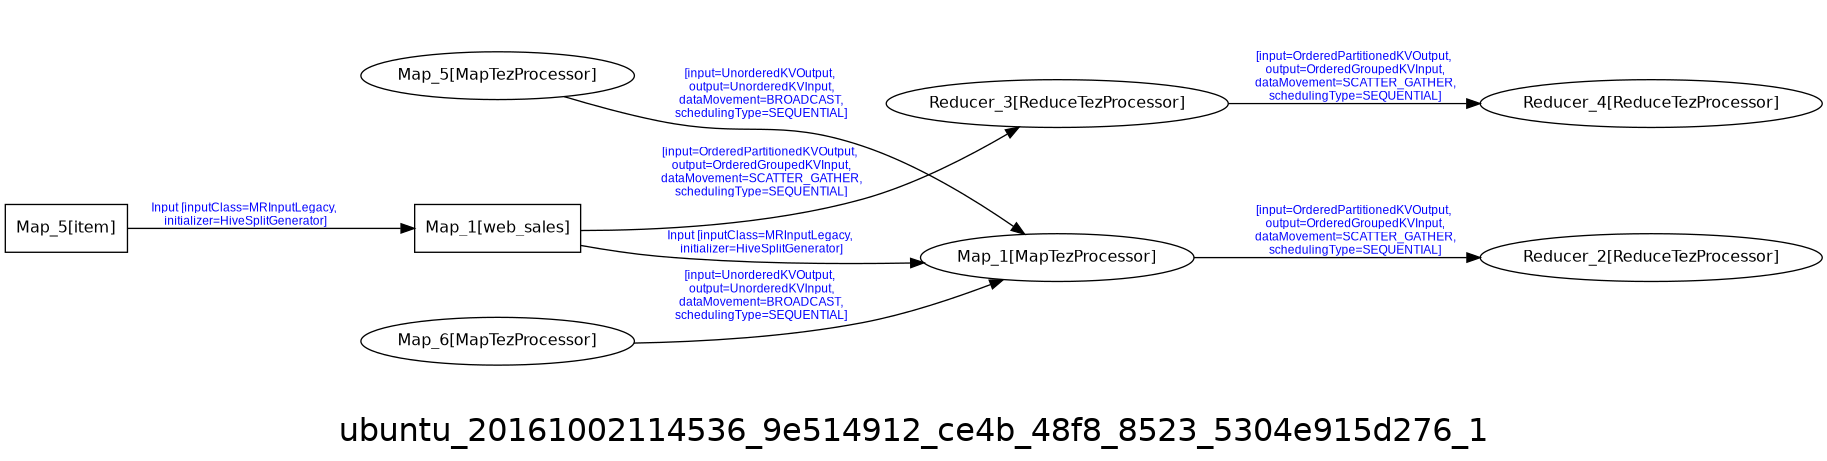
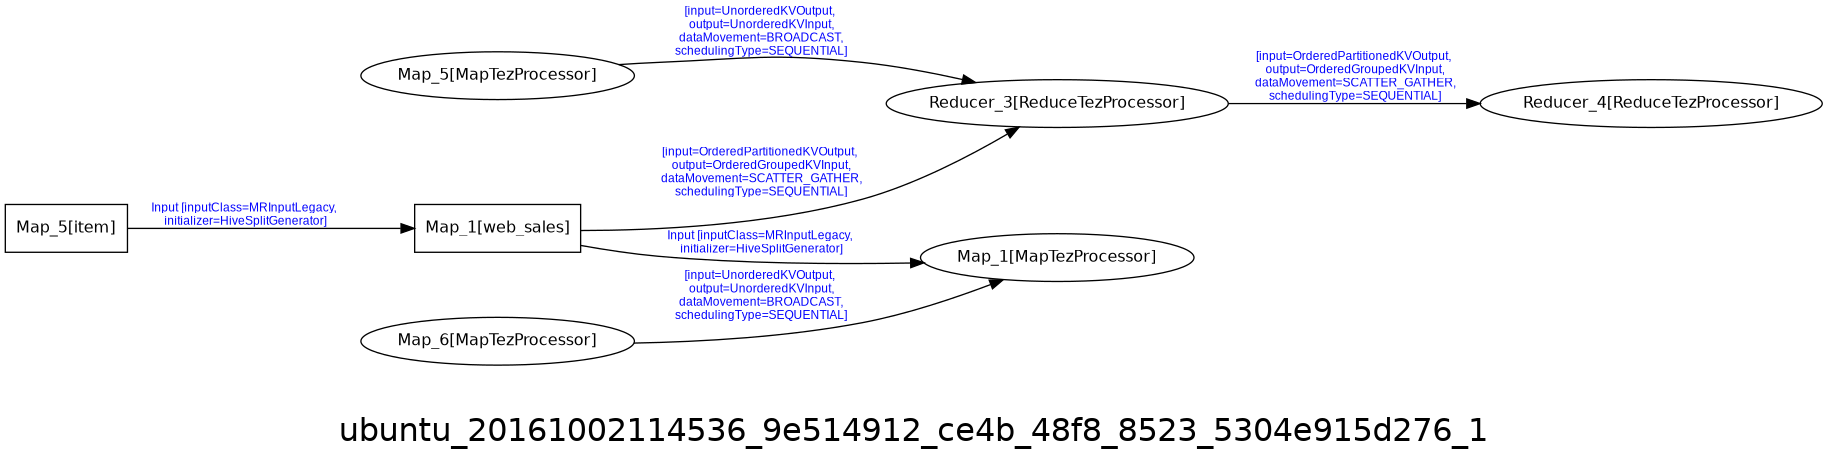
(798, 132) -> (791, 57)
(1651, 258) -> none
